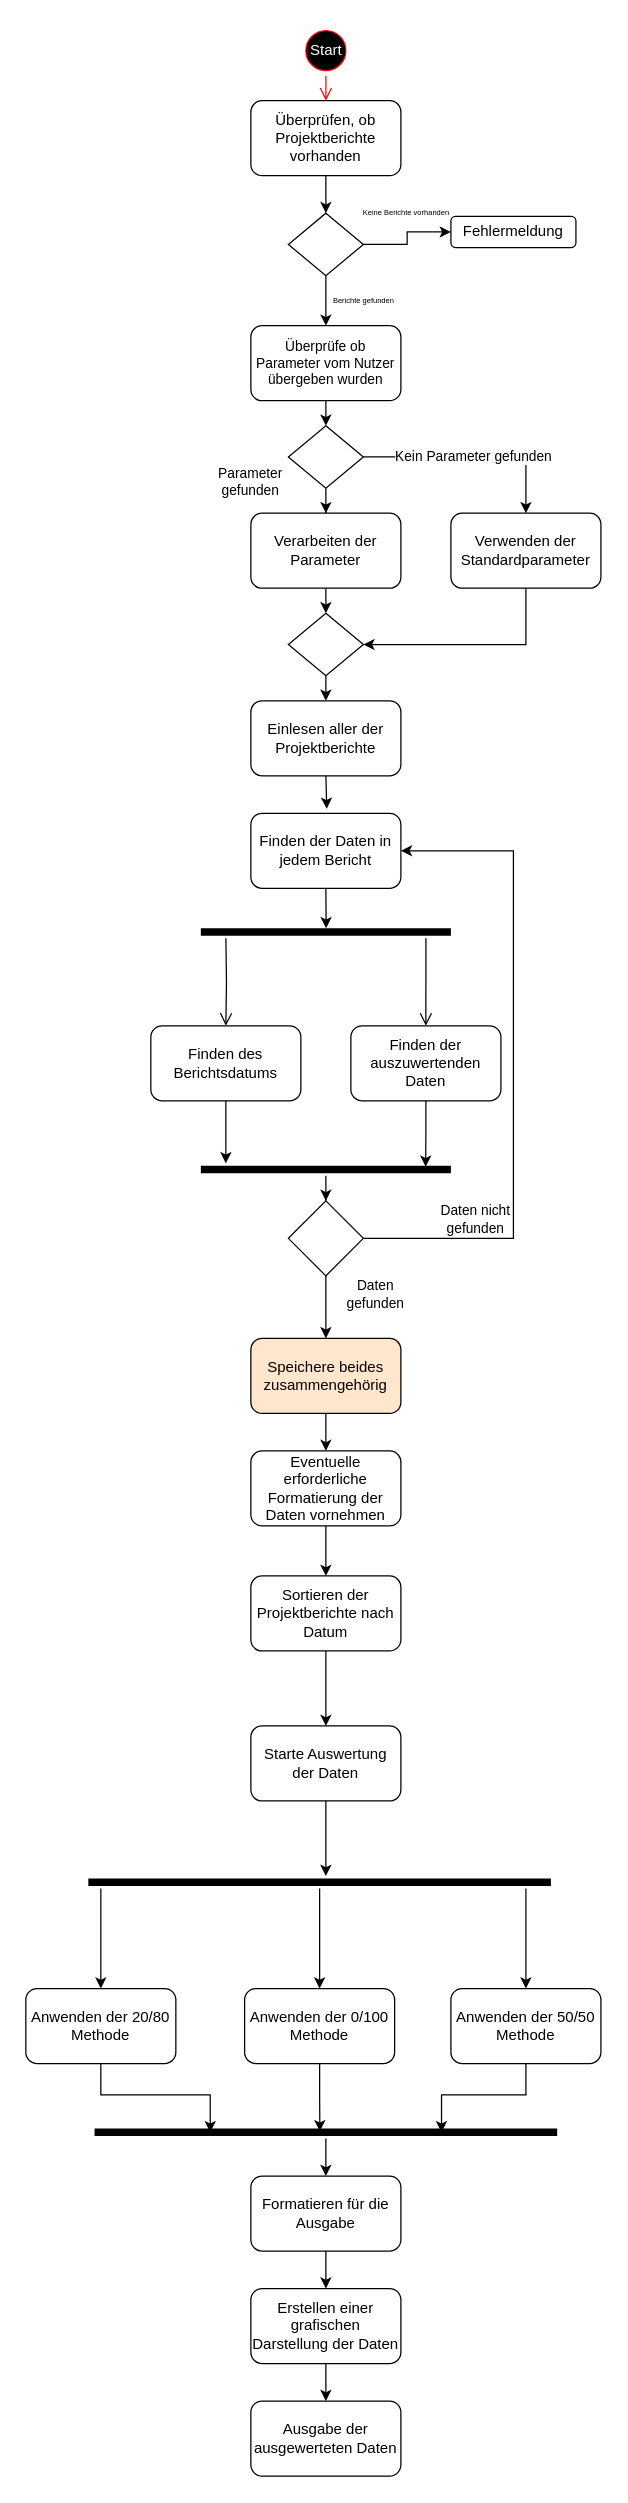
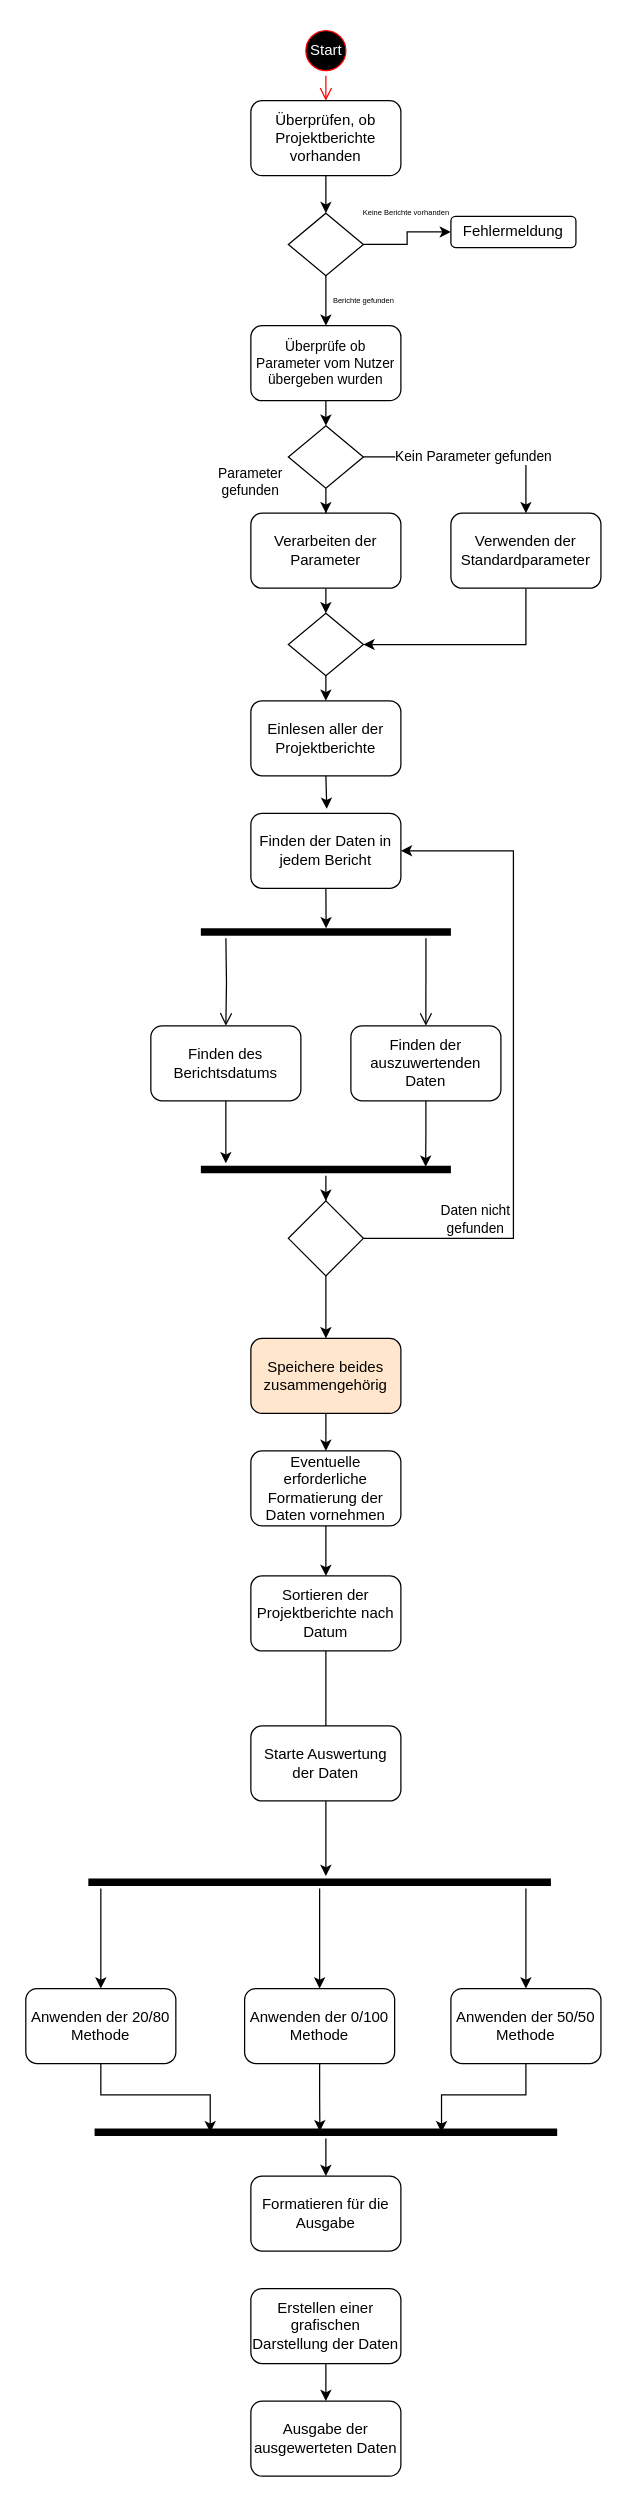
(376, 1294) -> none
(326, 1716) -> (326, 1719)
(326, 2274) -> none
